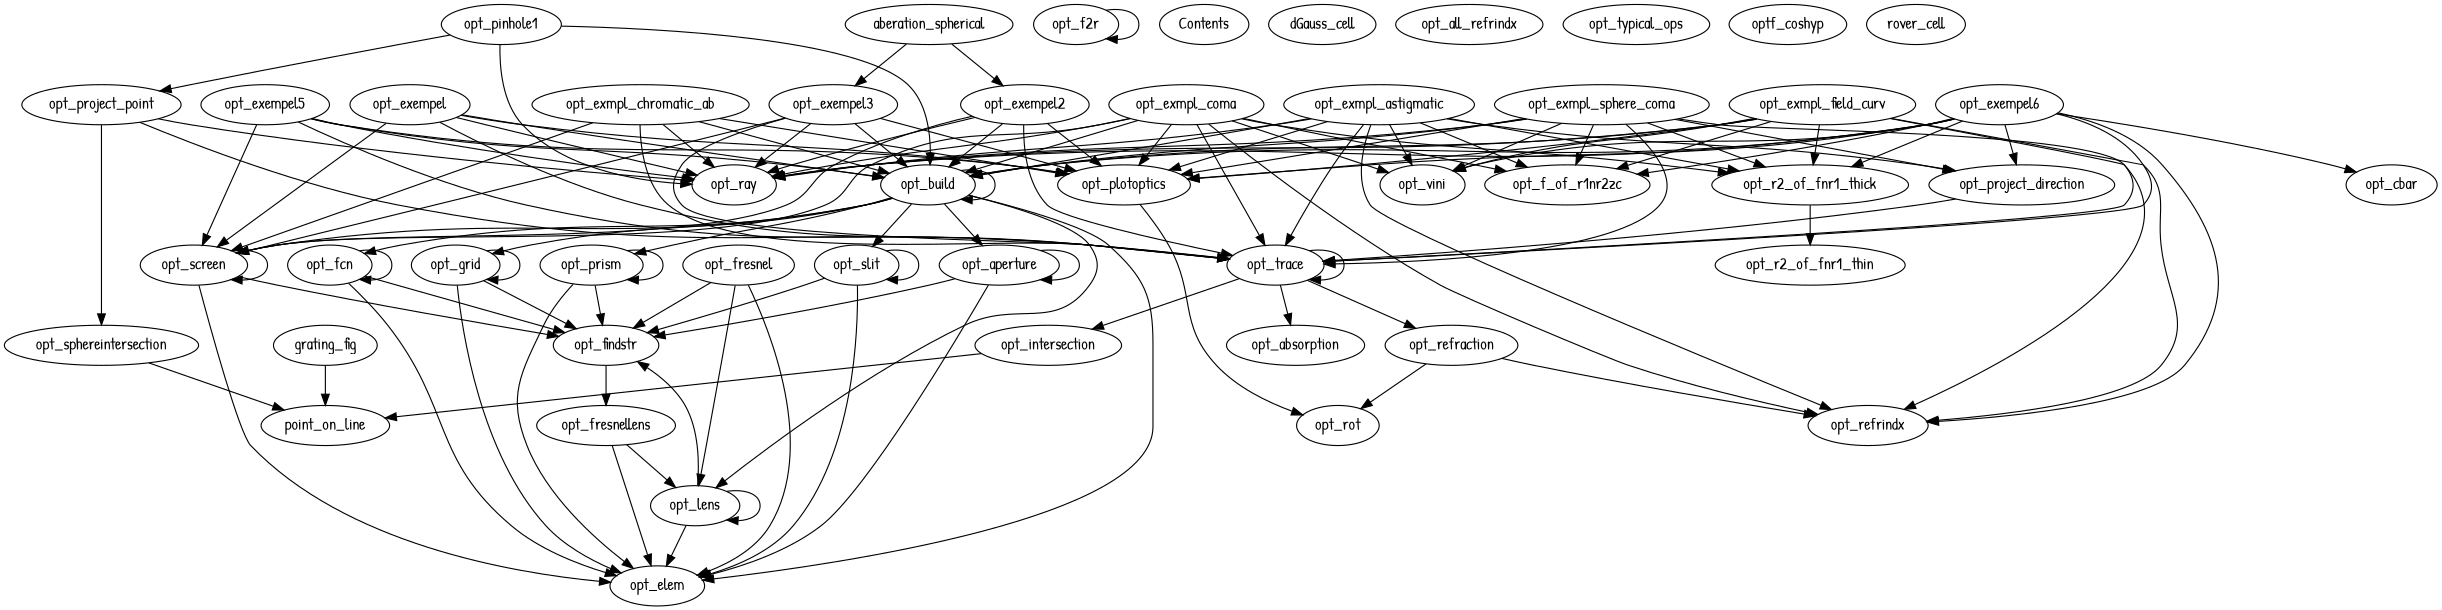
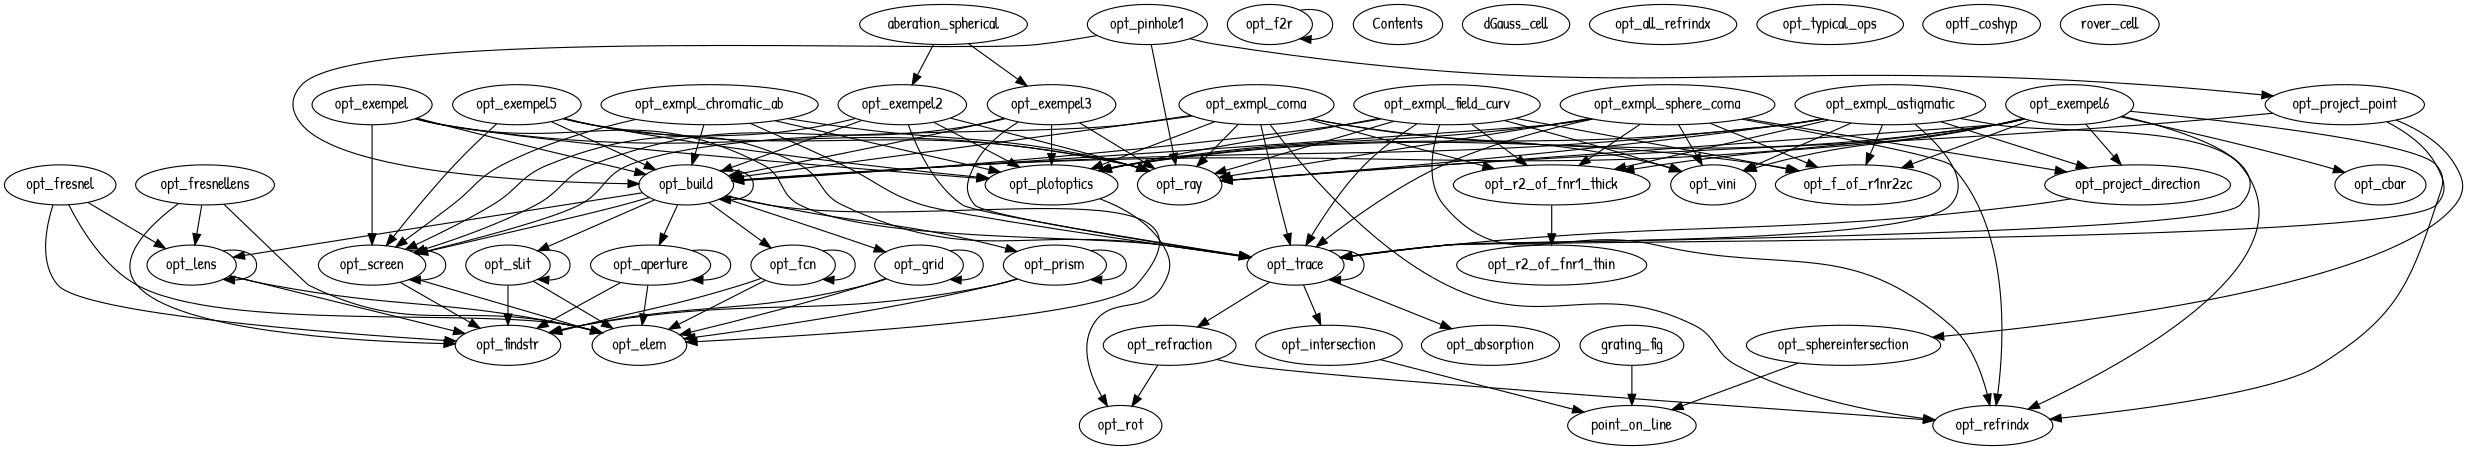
(606, 380) -> (175, 308)
